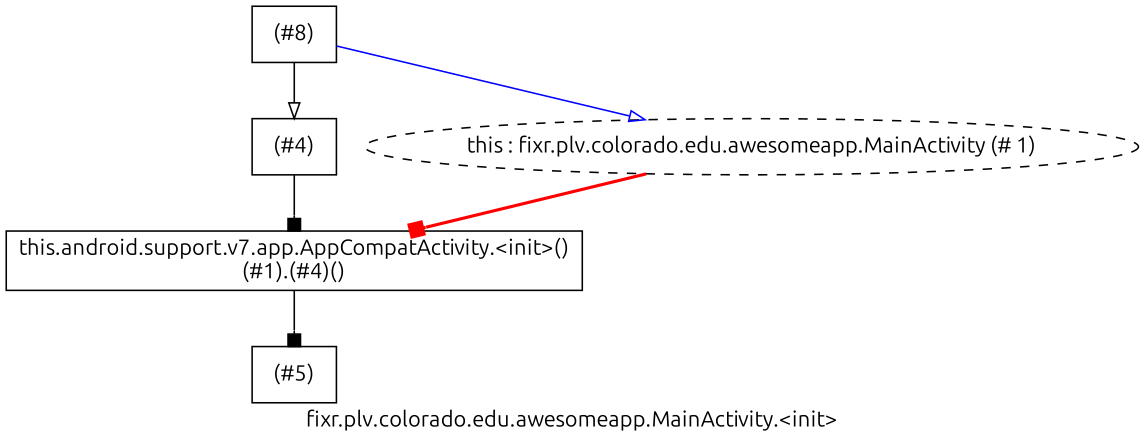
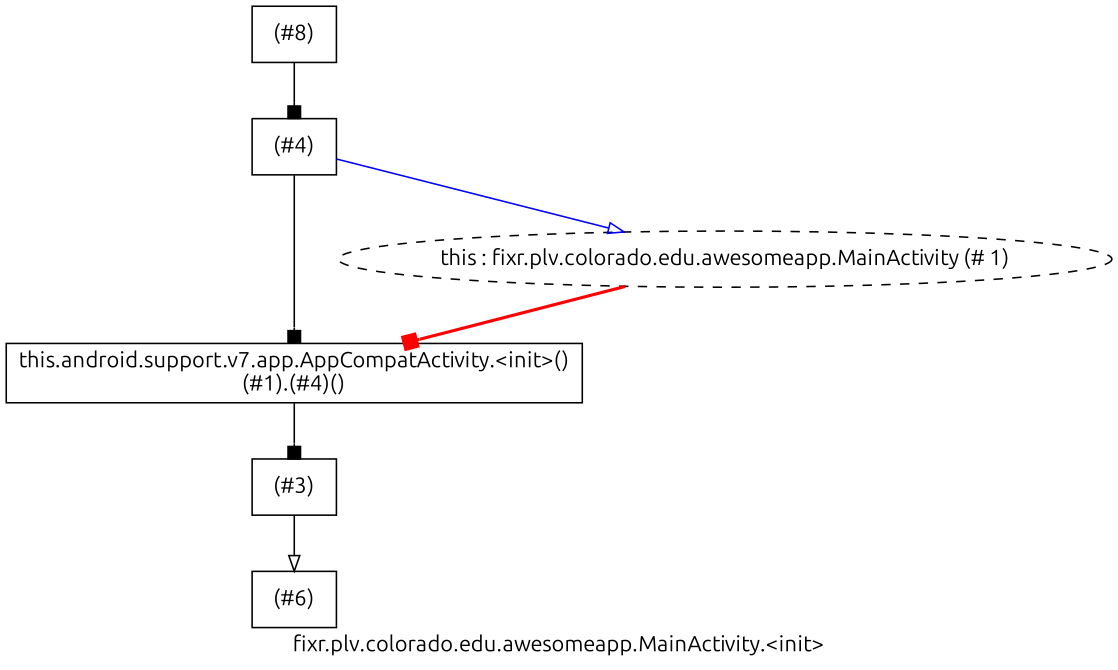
(483, 81) -> (473, 194)
(294, 83) -> (294, 83)
(294, 375) -> (294, 487)
none -> (294, 599)
